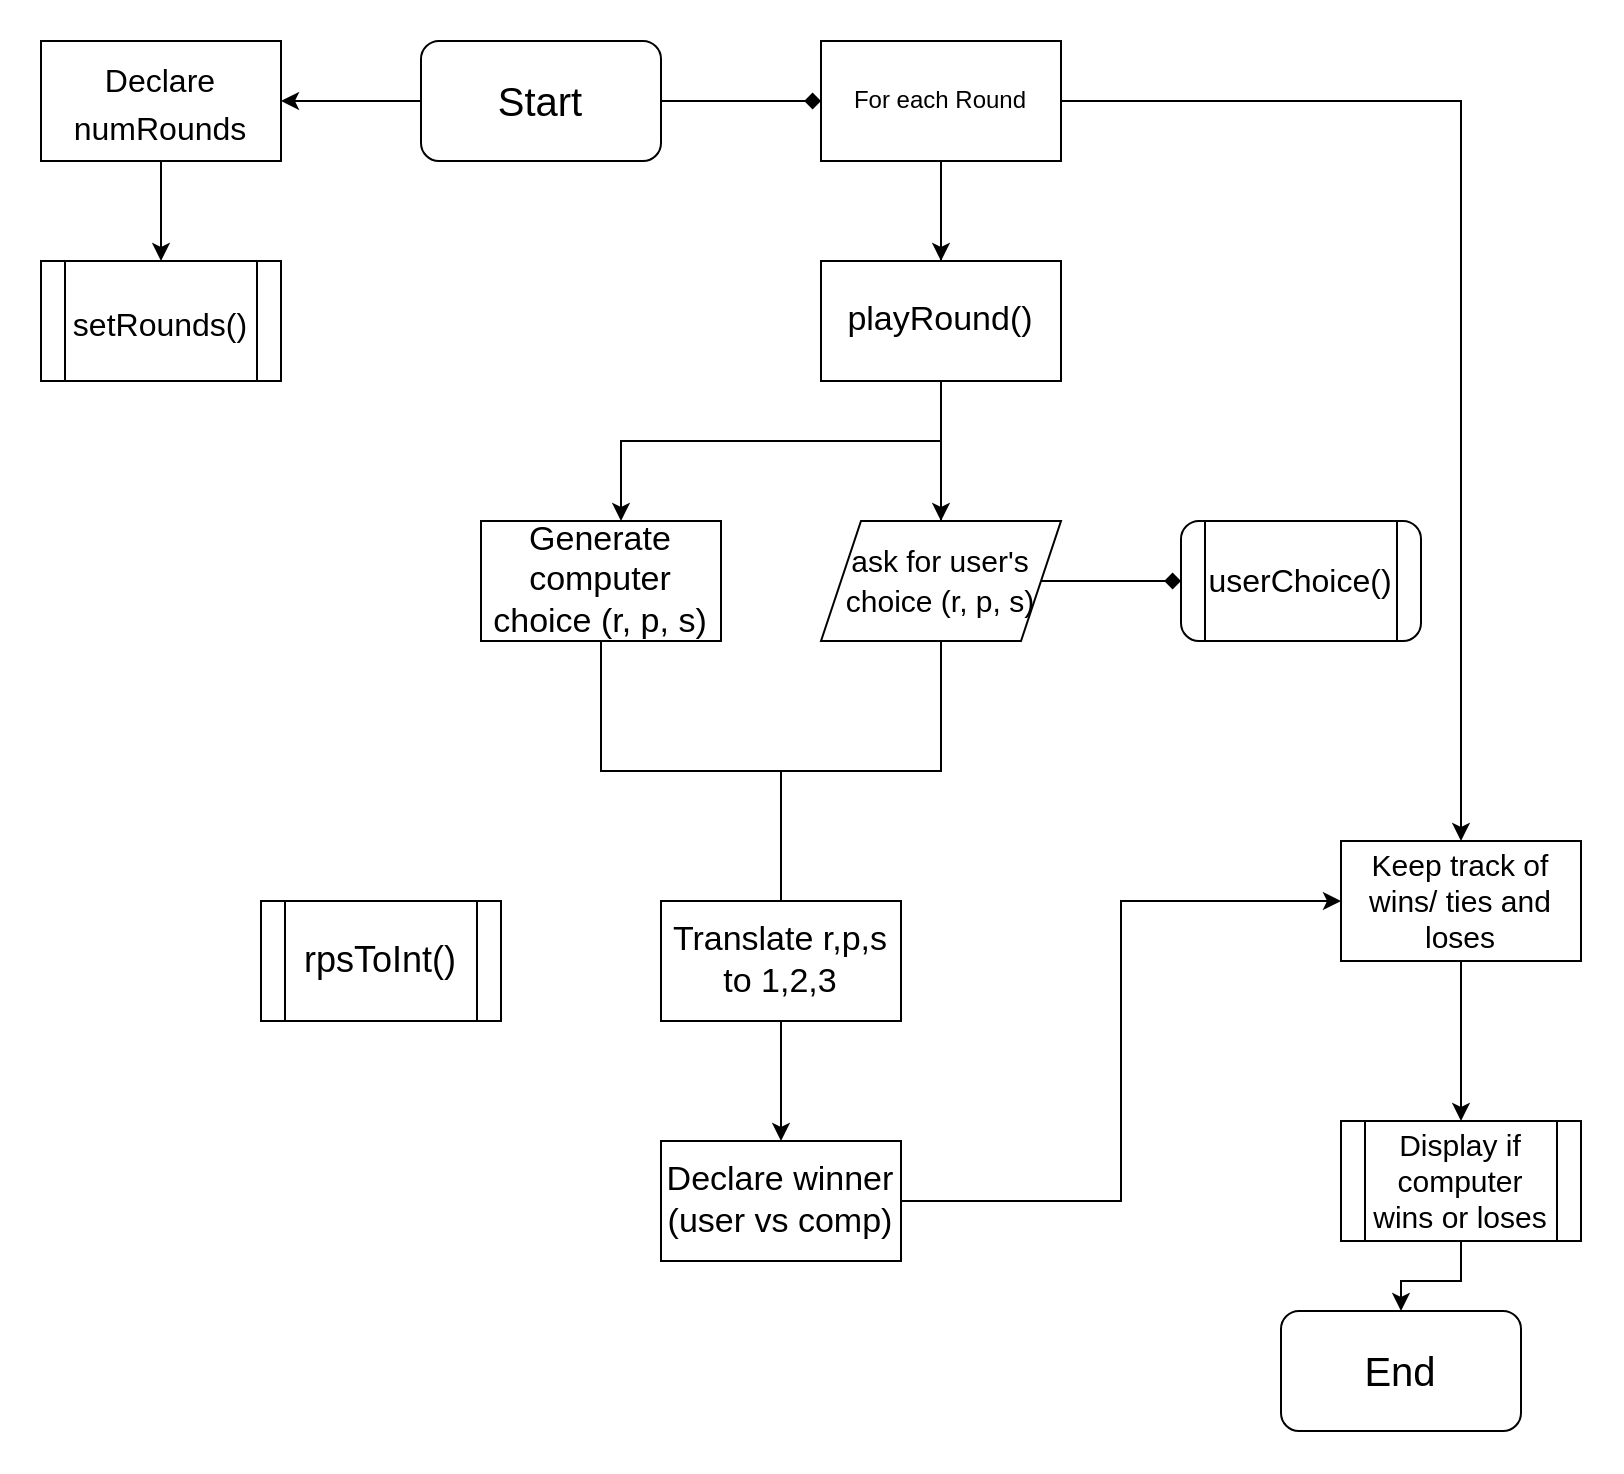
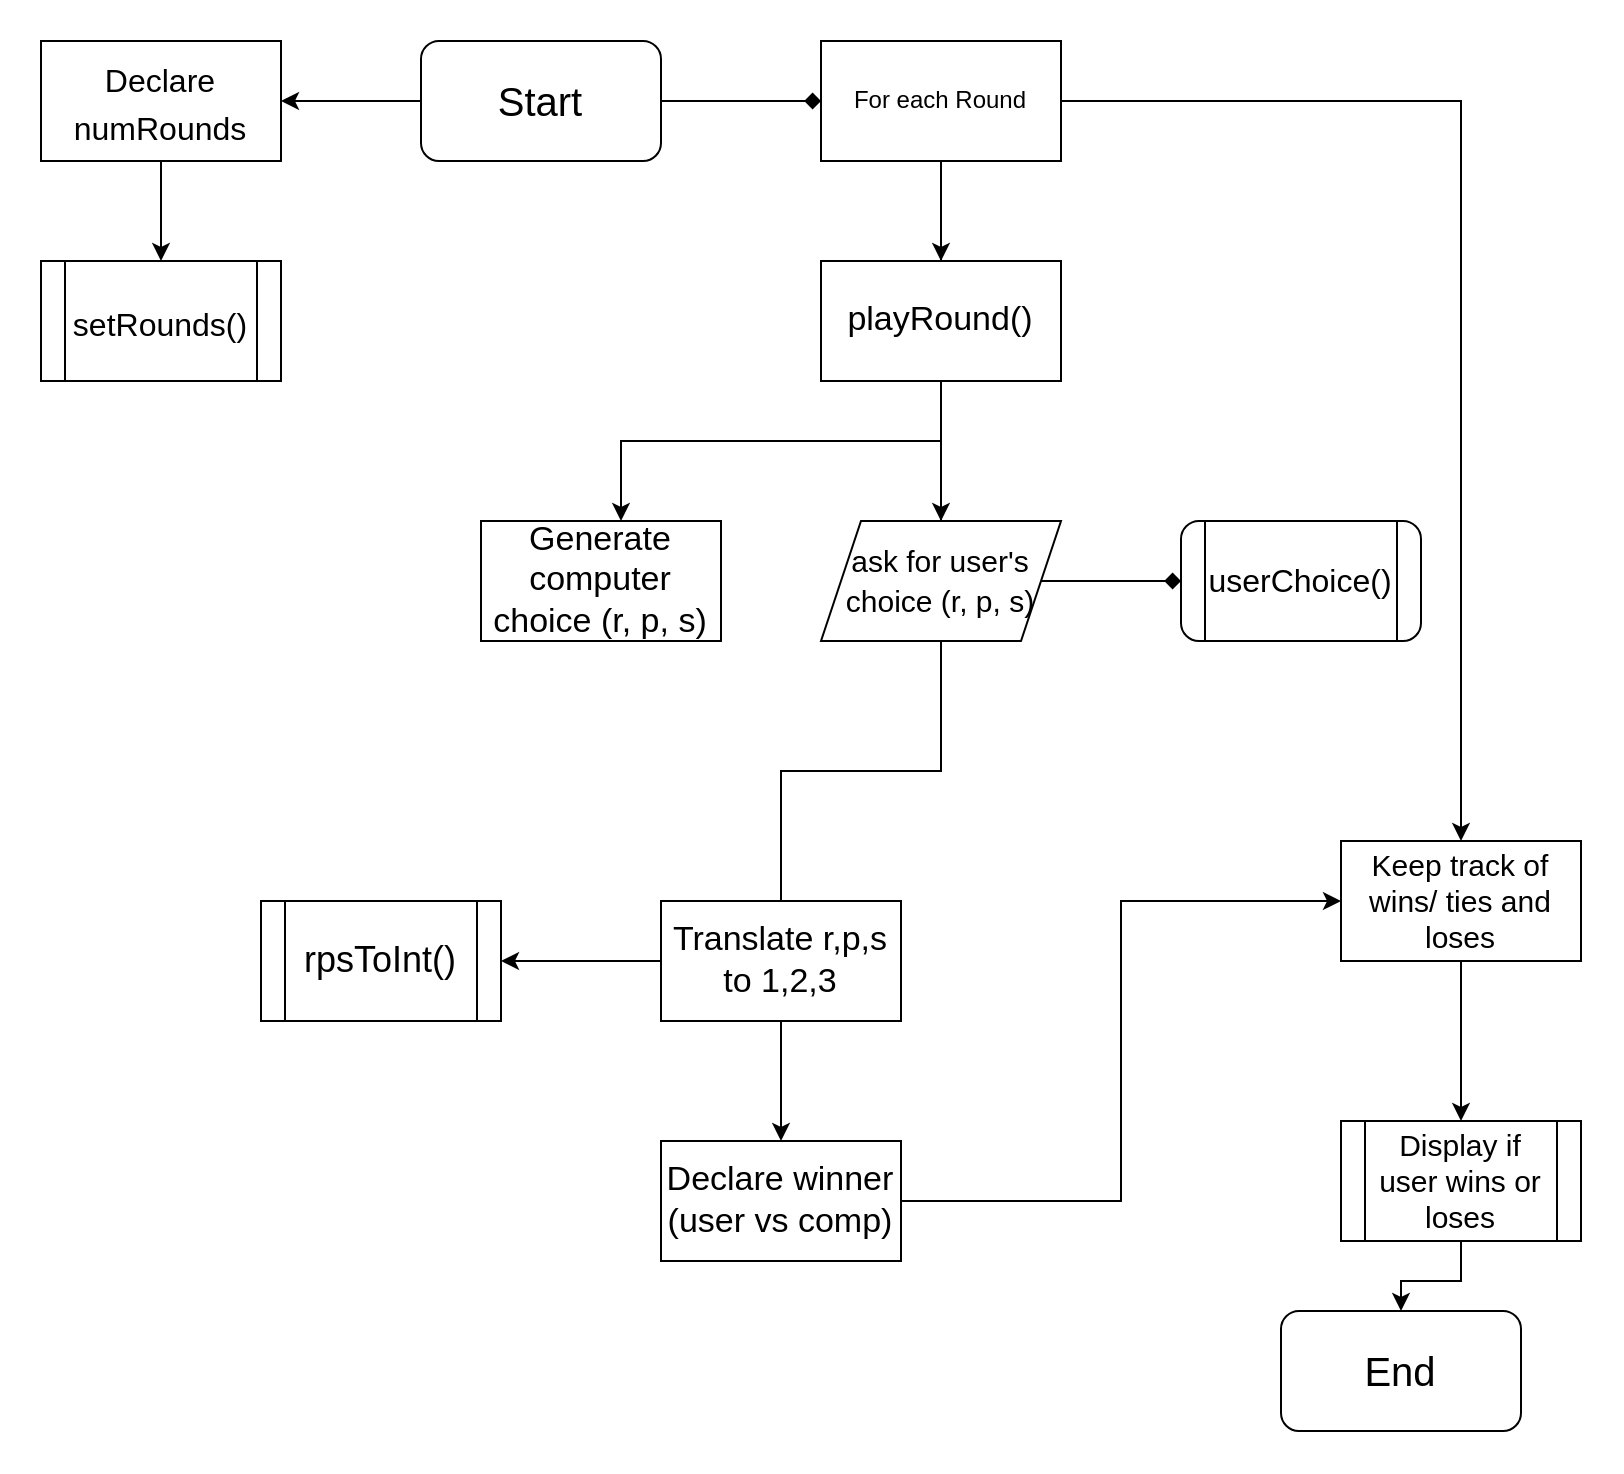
(624, 771) -> none
none -> (588, 961)
(1461, 1181) -> (1461, 1181)
